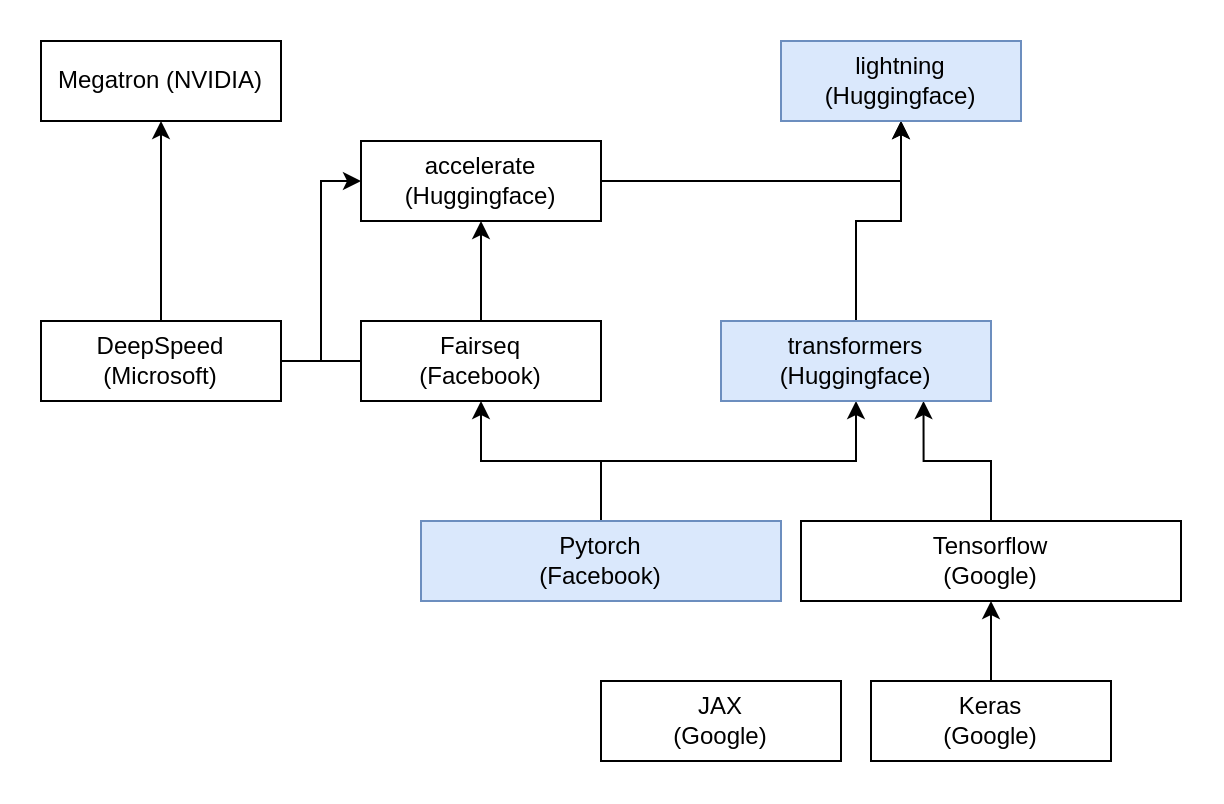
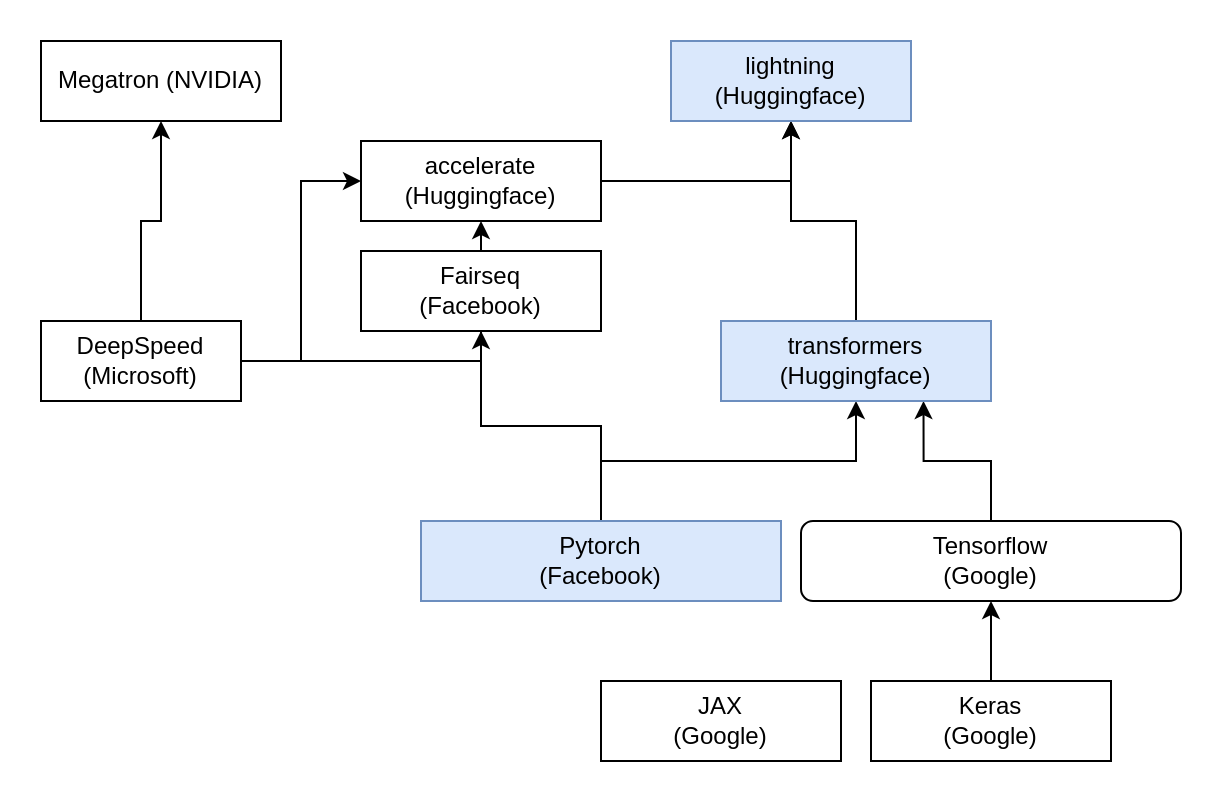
(901, 81) -> (791, 81)
(161, 361) -> (141, 361)
(481, 361) -> (481, 291)
(991, 561) -> (991, 561)
